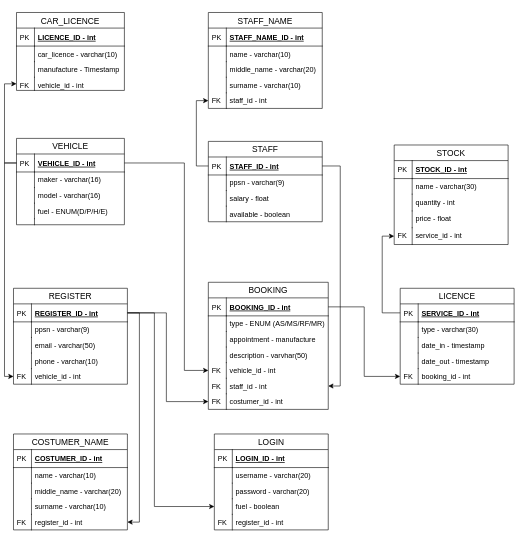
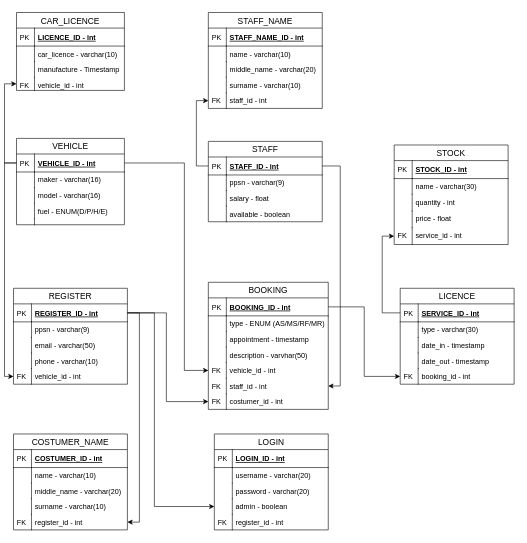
(277, 340) -> (272, 340)
(260, 507) -> (262, 507)
